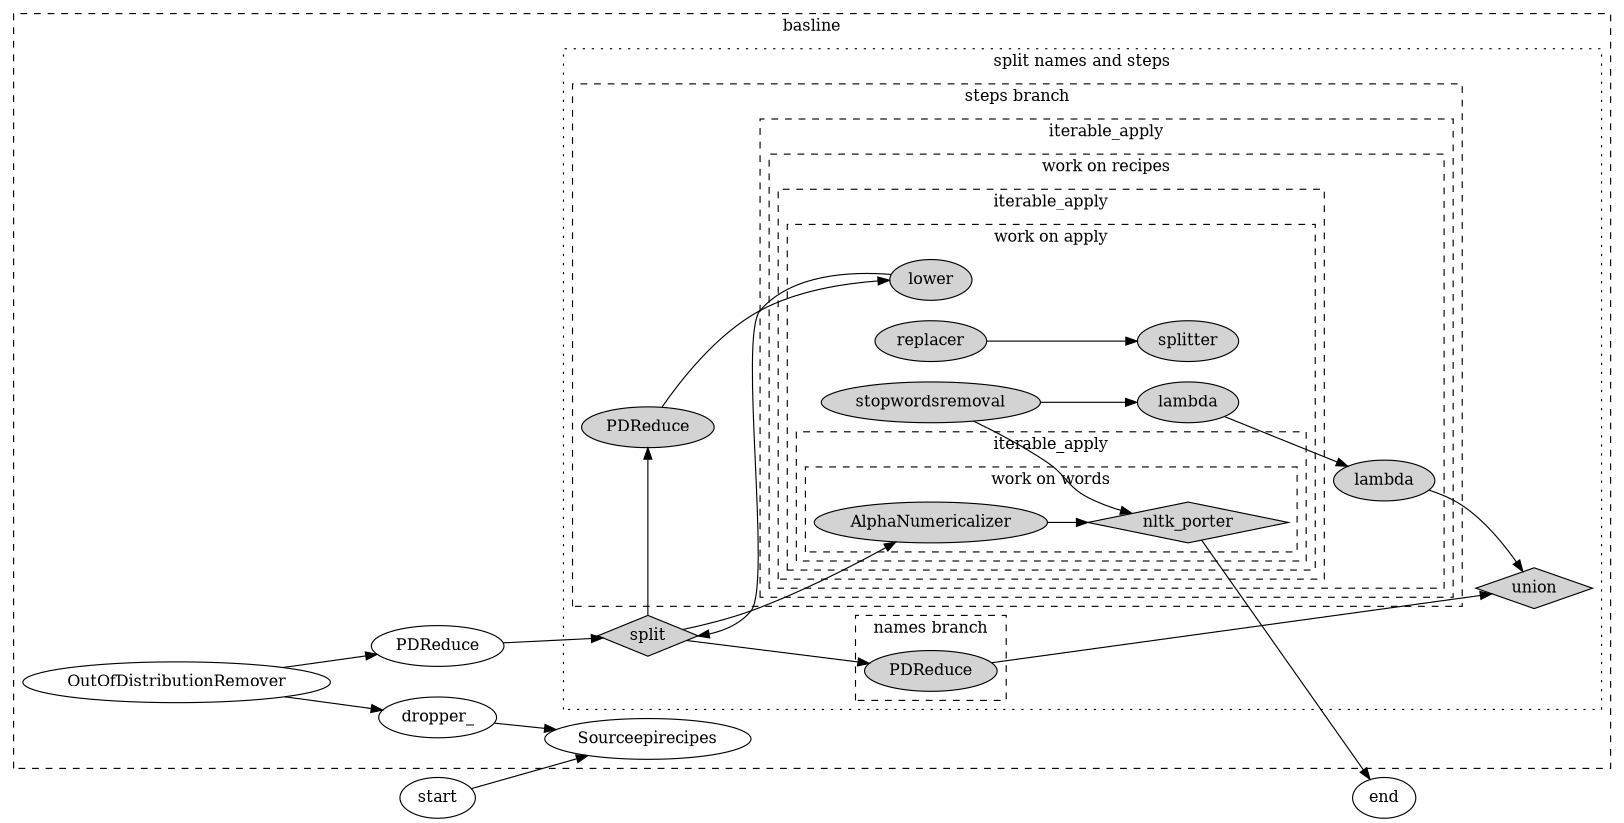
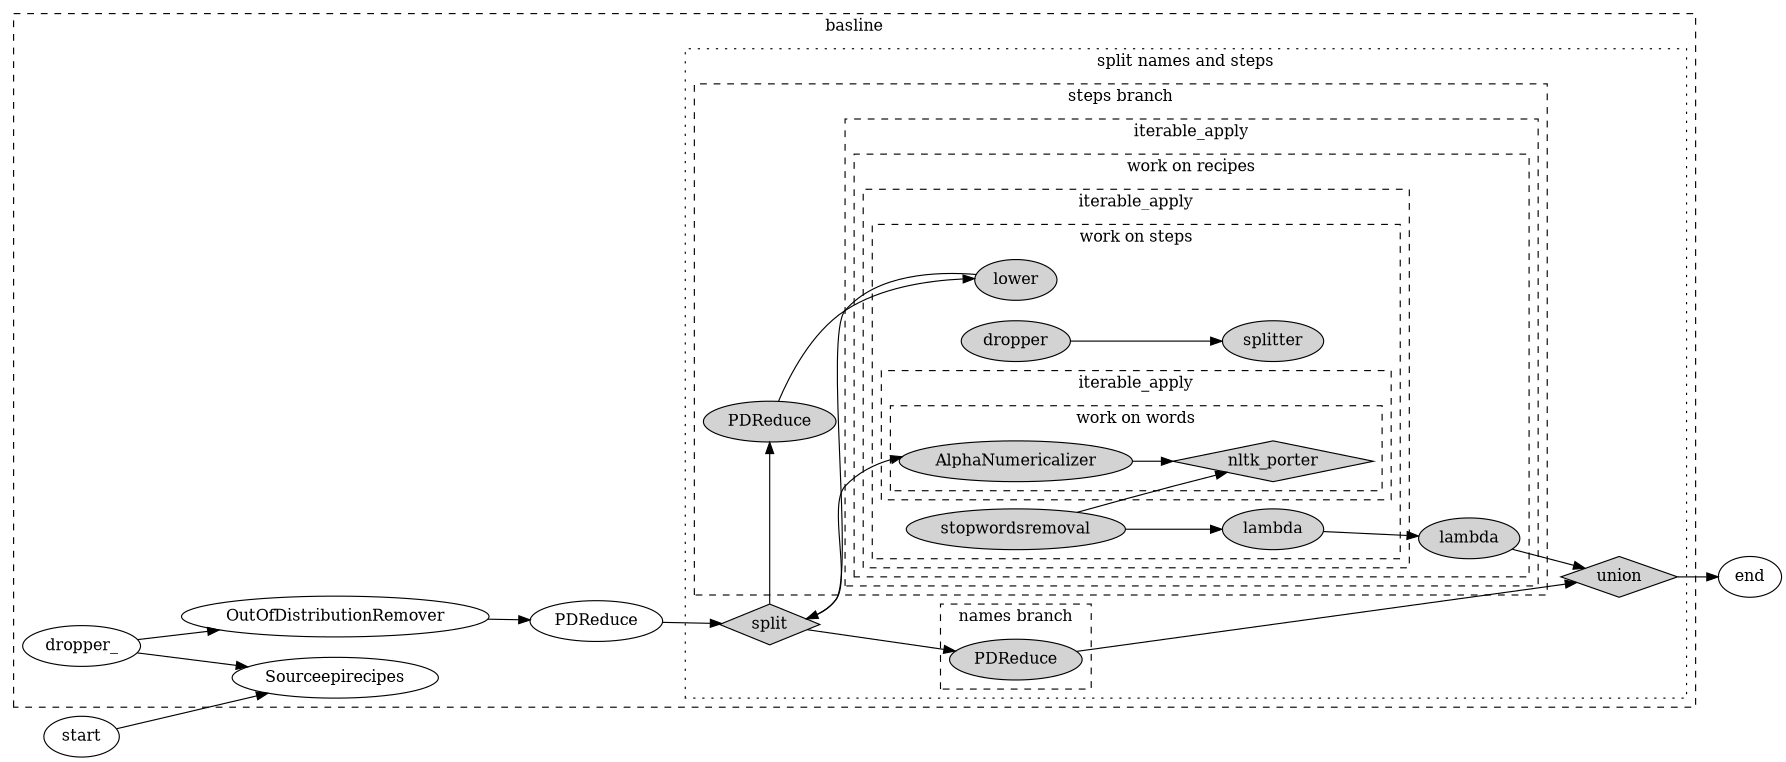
(1051, 237) -> (1136, 237)
(931, 341) -> (1016, 341)
(1282, 655) -> (1692, 577)
(328, 703) -> (173, 635)
